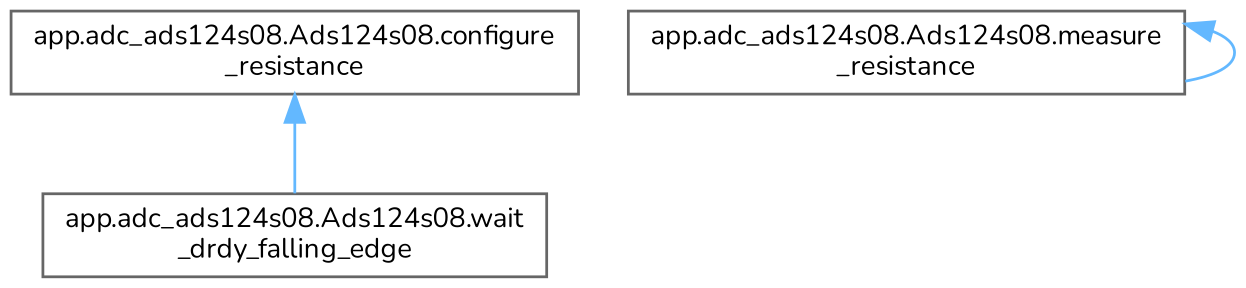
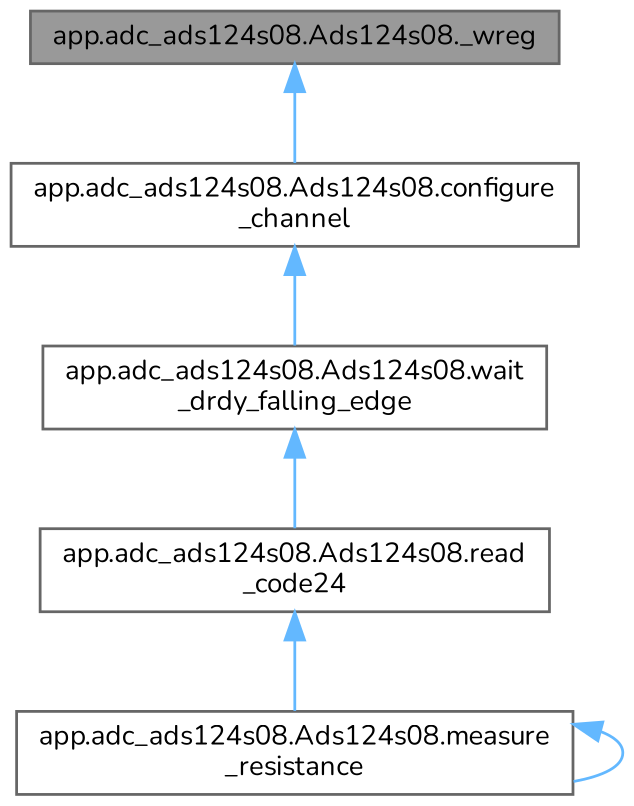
none -> (295, 37)
(295, 53) -> (295, 205)
none -> (295, 570)
